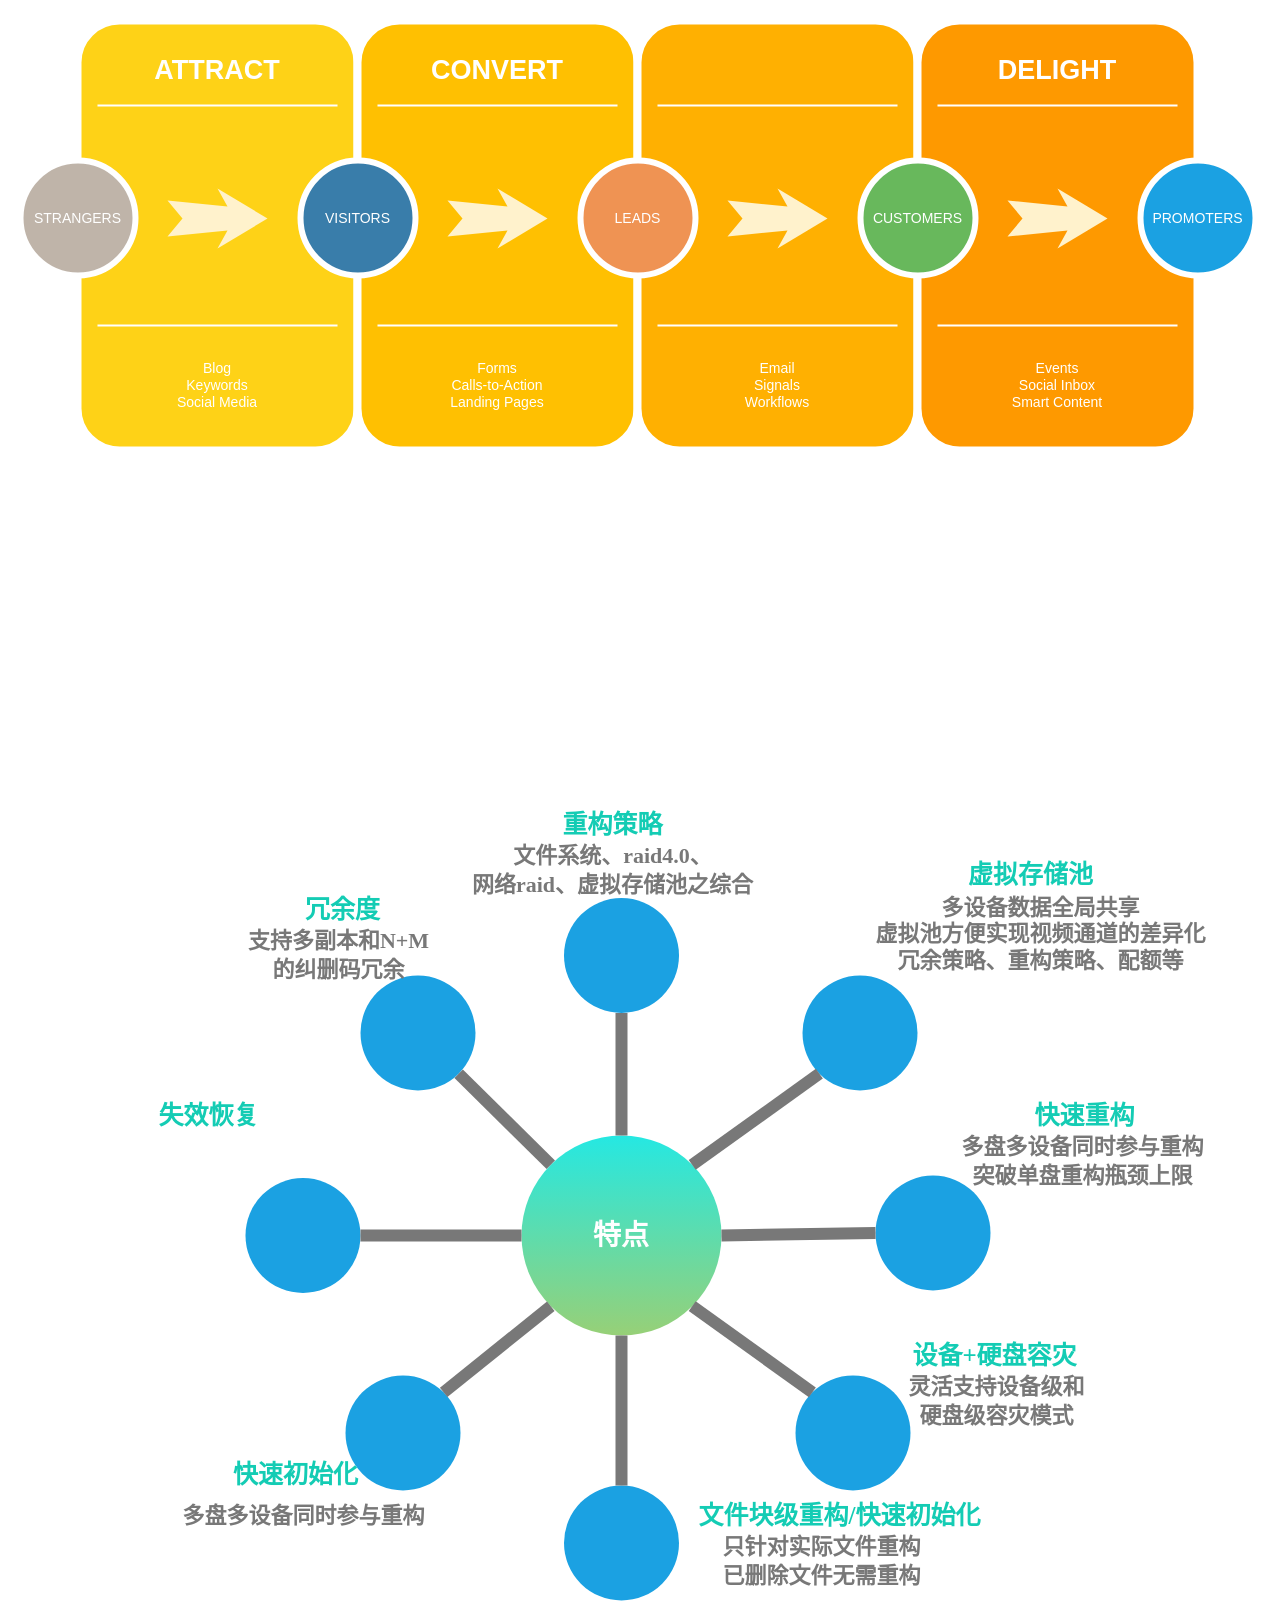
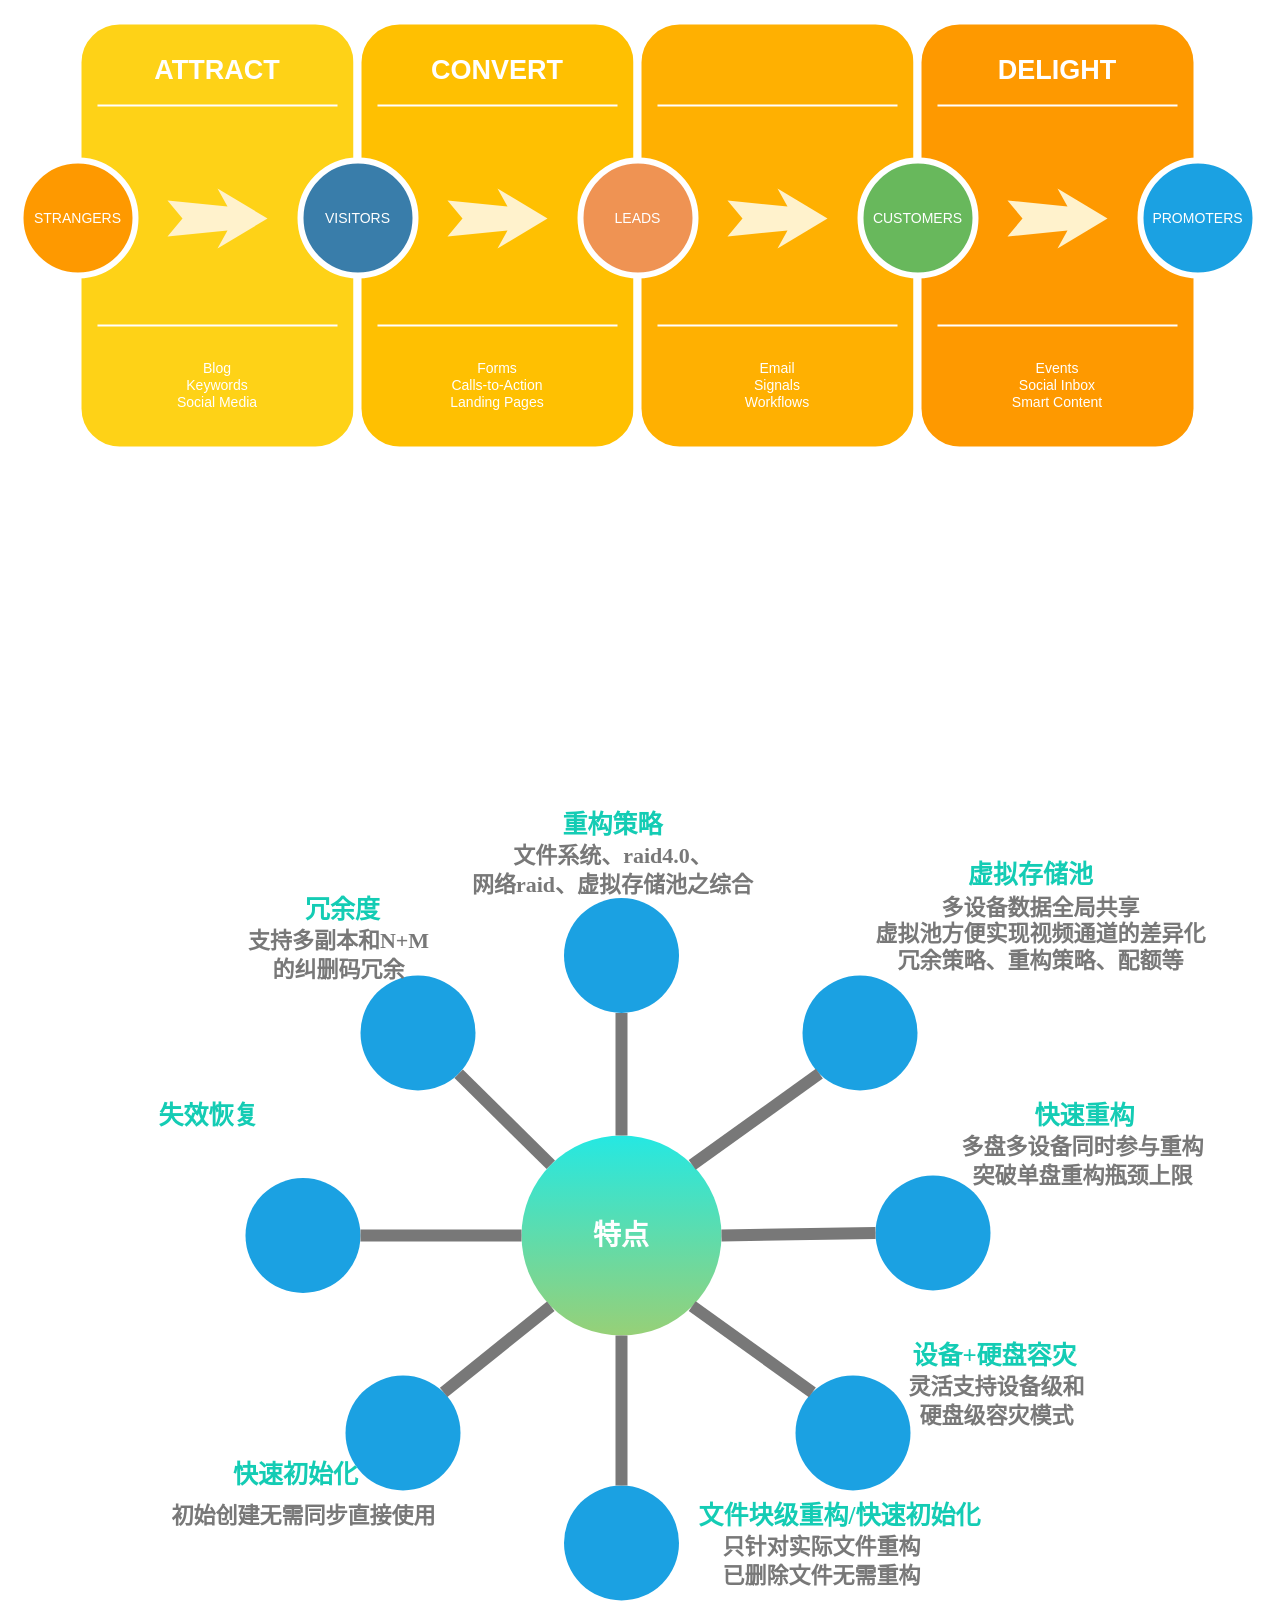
(78, 218) -> (78, 218)
(304, 1516) -> (304, 1516)
